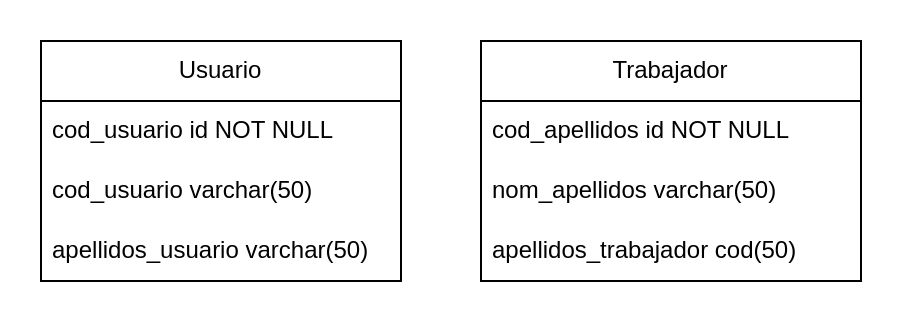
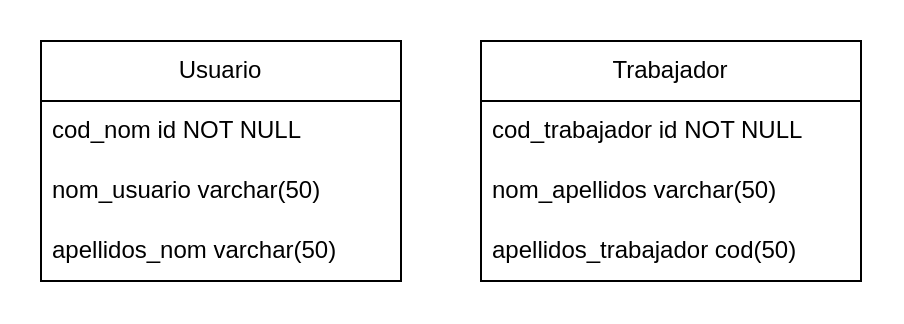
(192, 131) -> (168, 131)
(639, 131) -> (655, 131)
(201, 191) -> (201, 191)
(223, 251) -> (209, 251)
